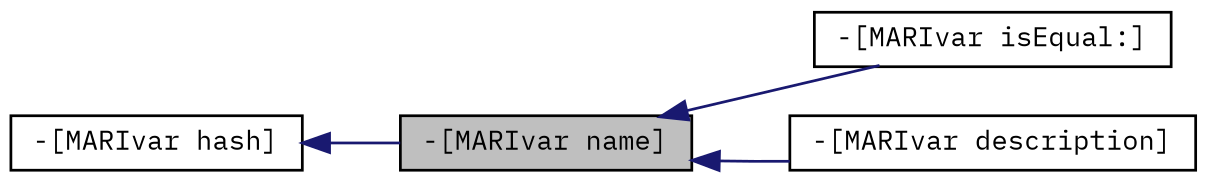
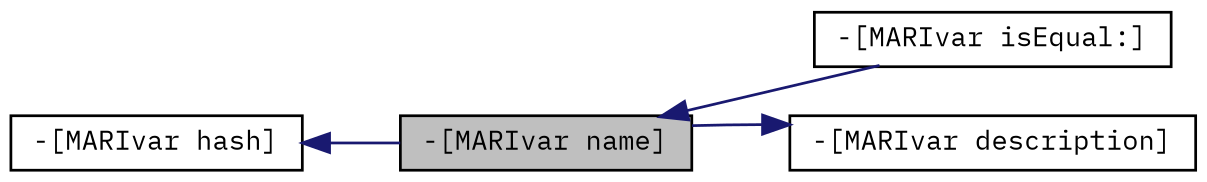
(755, 161) -> (727, 125)
